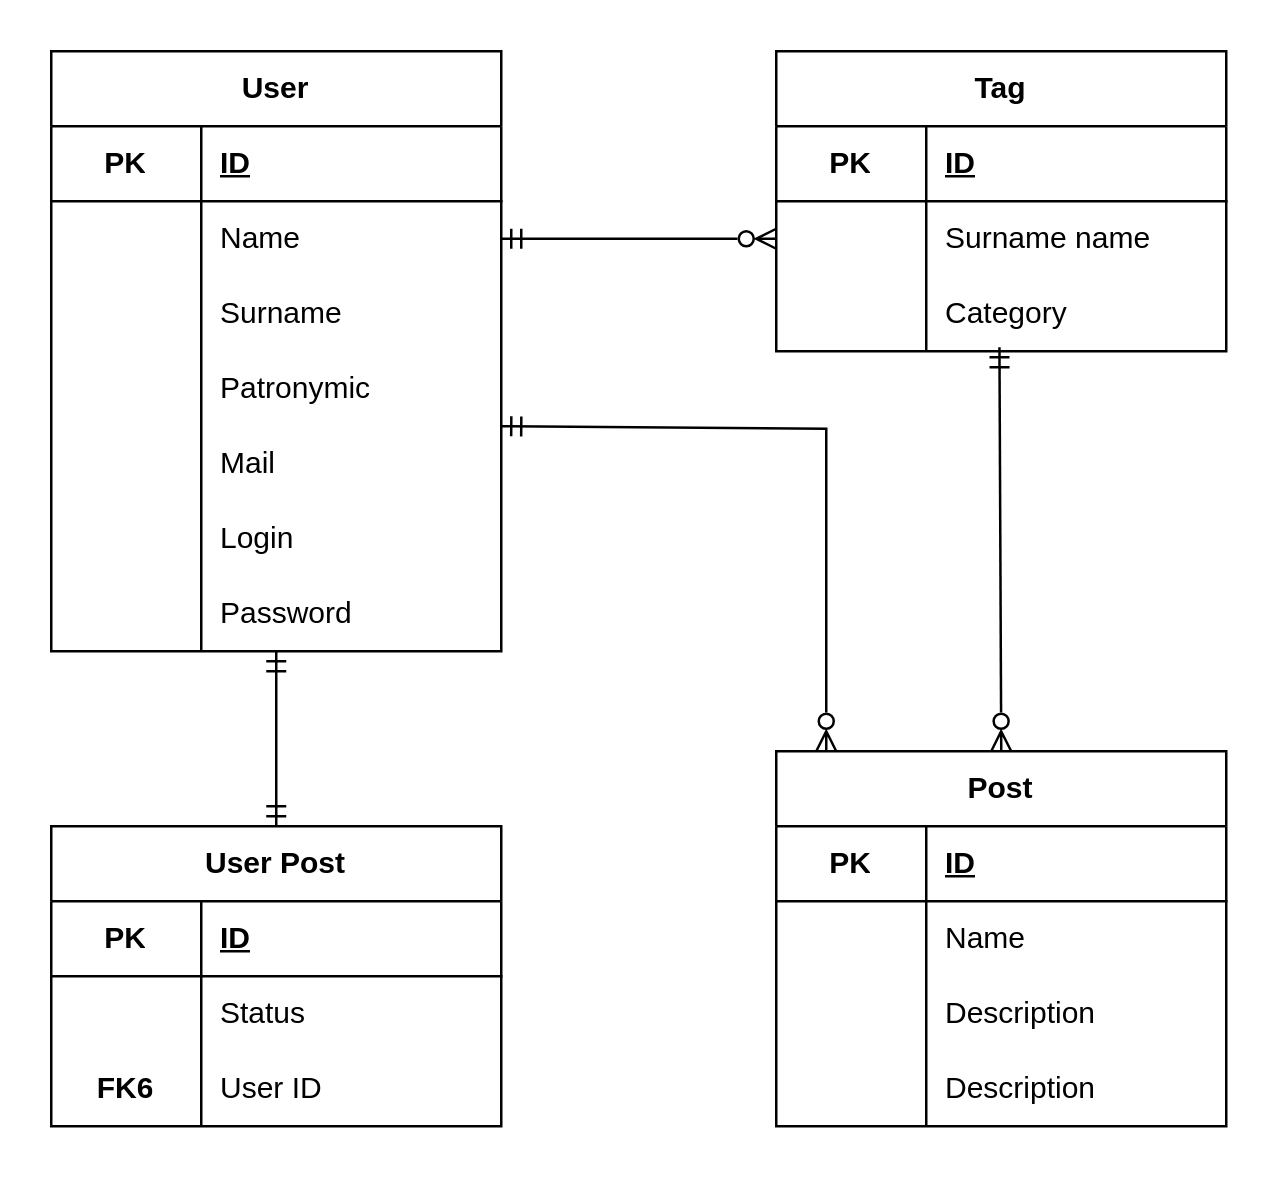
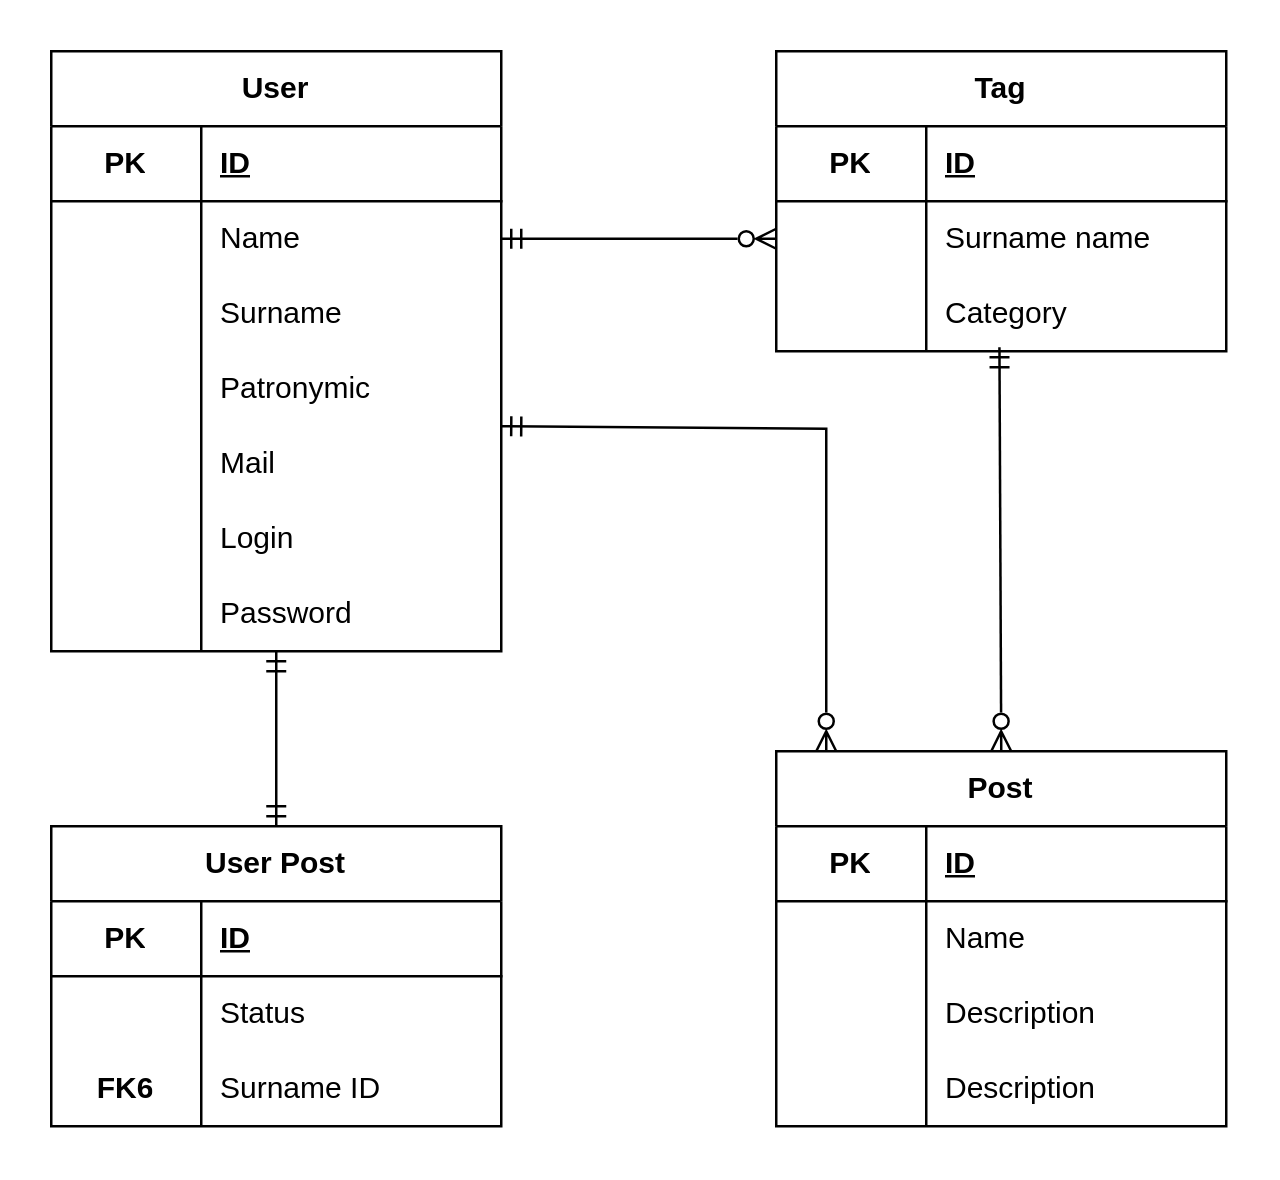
(276, 1089) -> (301, 1089)
